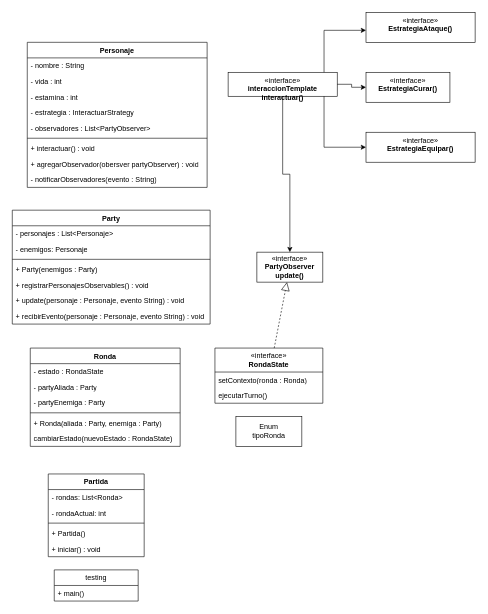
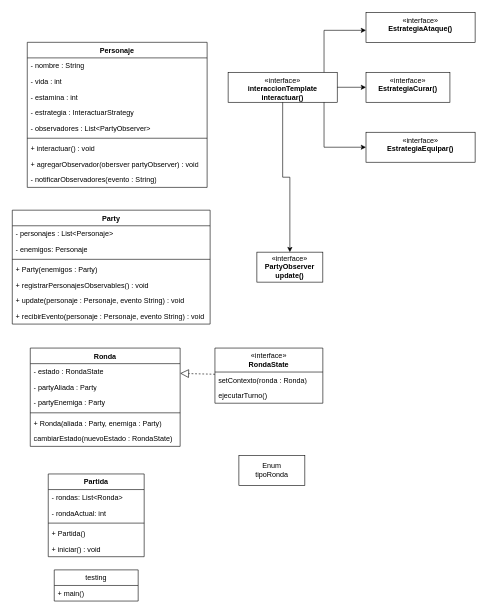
(283, 84) -> (283, 87)
(280, 318) -> (202, 374)
(269, 432) -> (272, 471)
